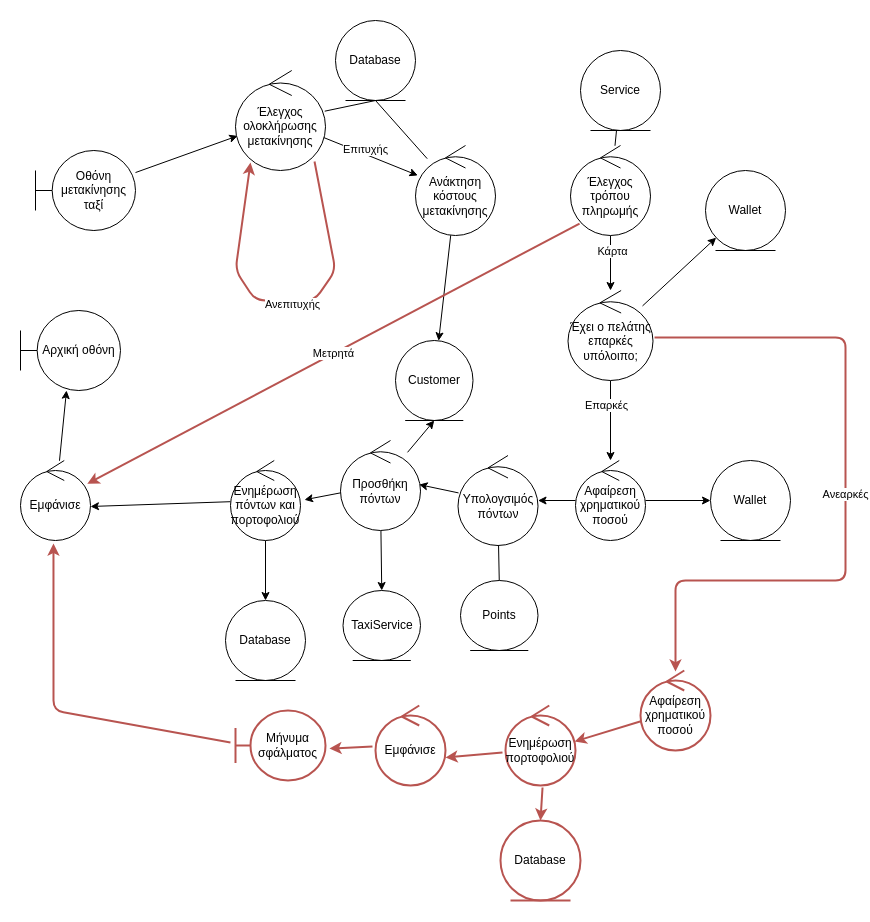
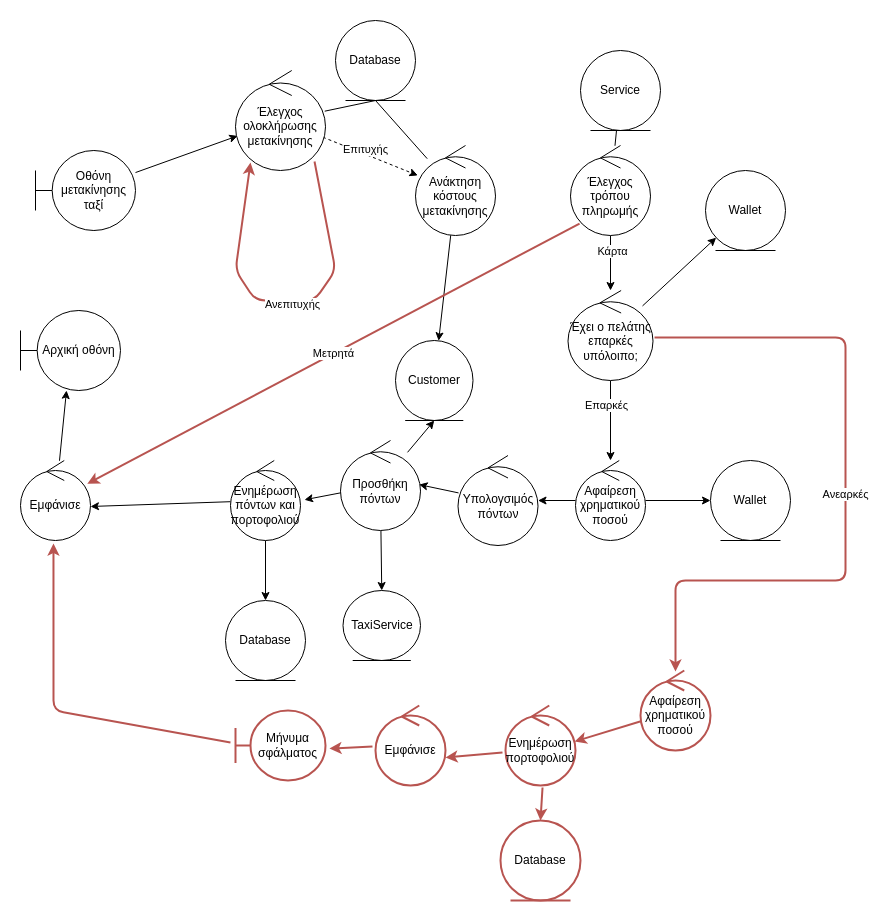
(389, 164) -> (389, 164)
(499, 563) -> none
(499, 616) -> none
